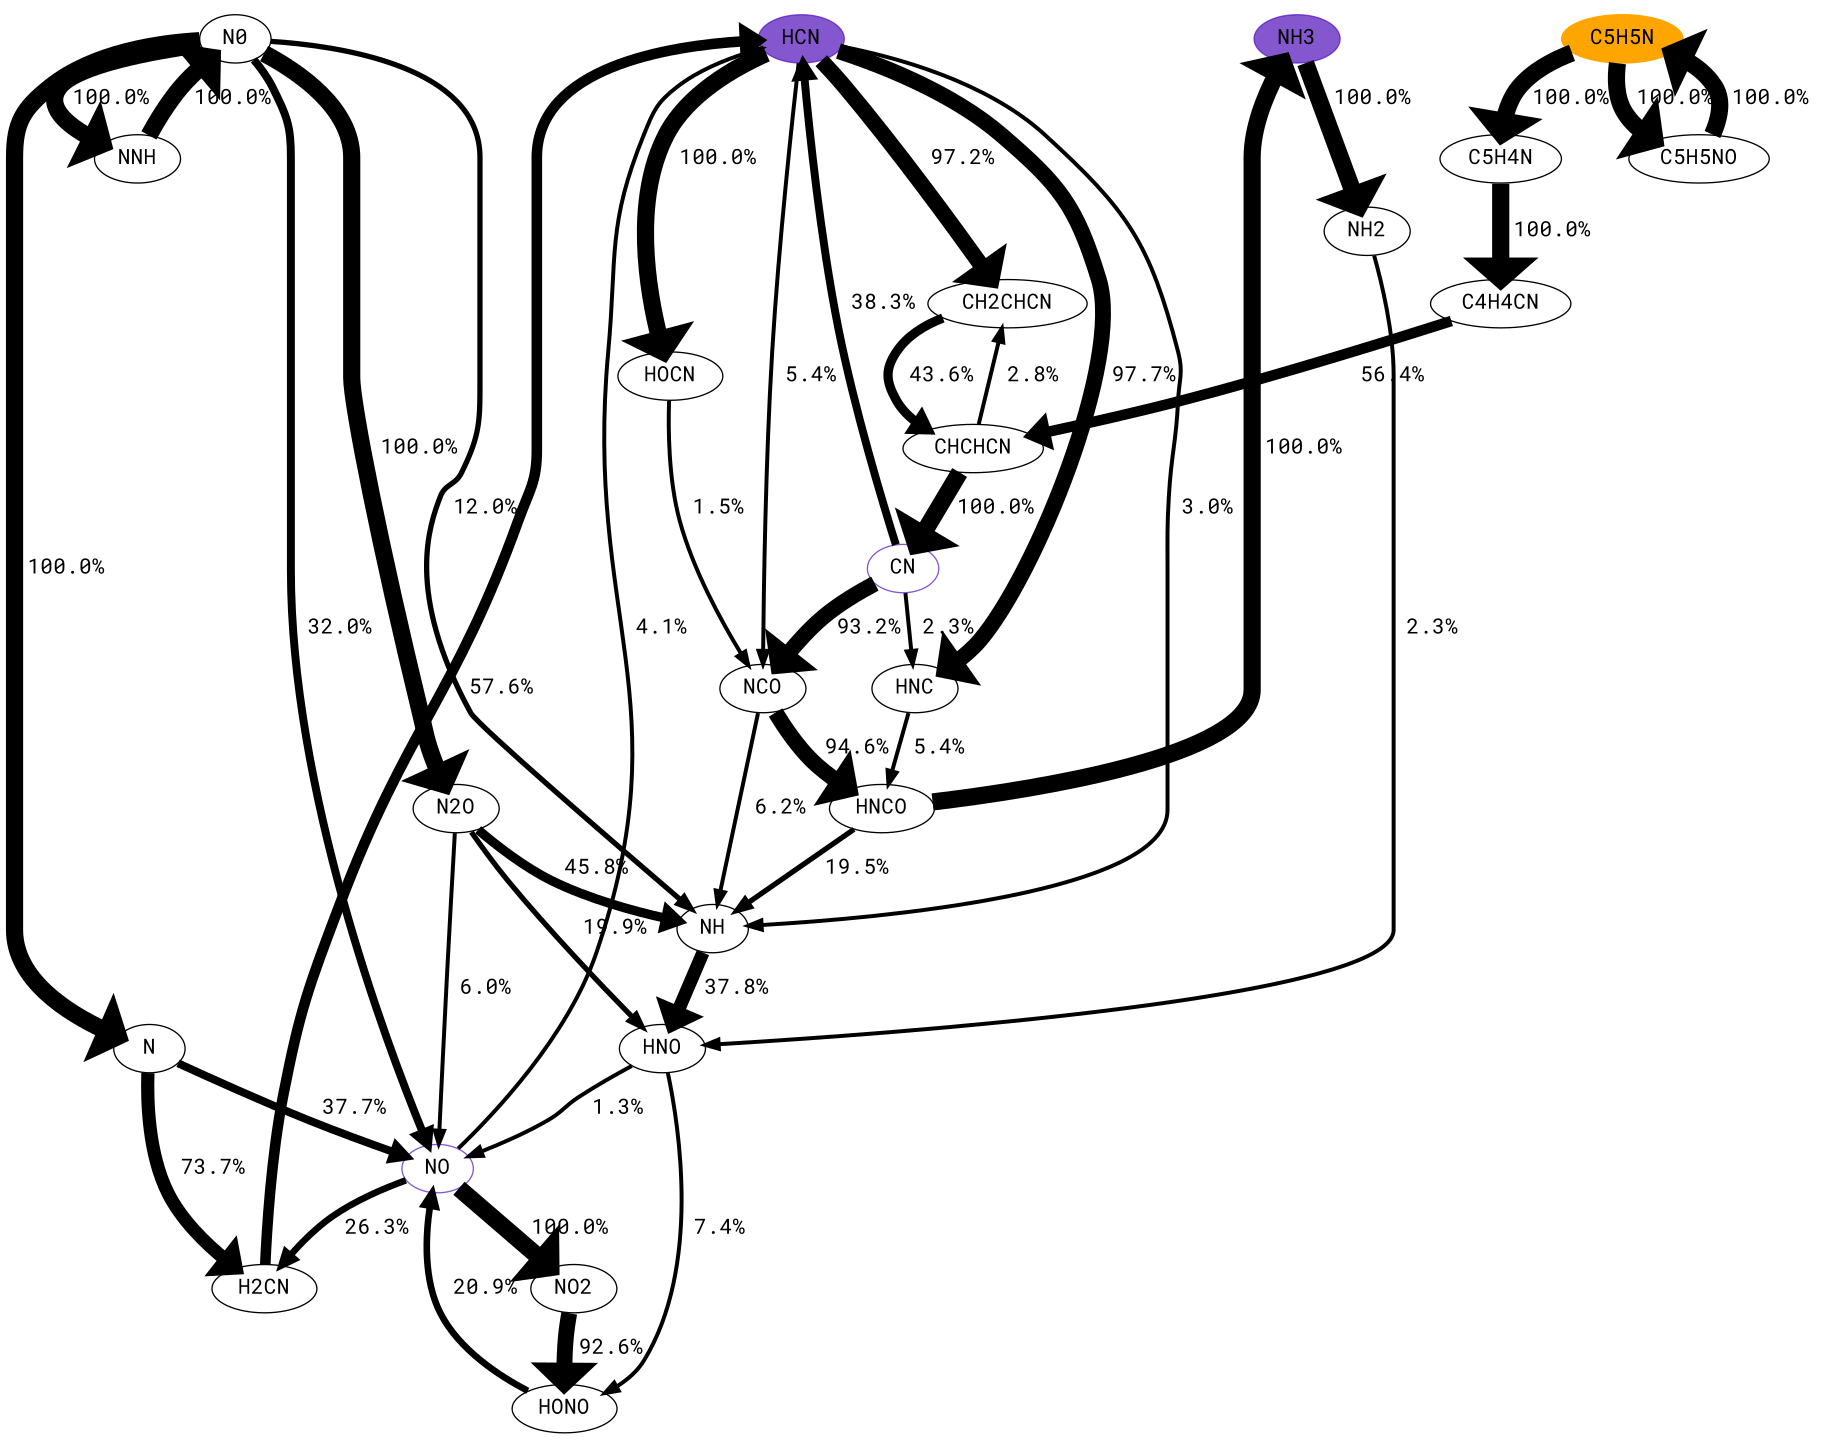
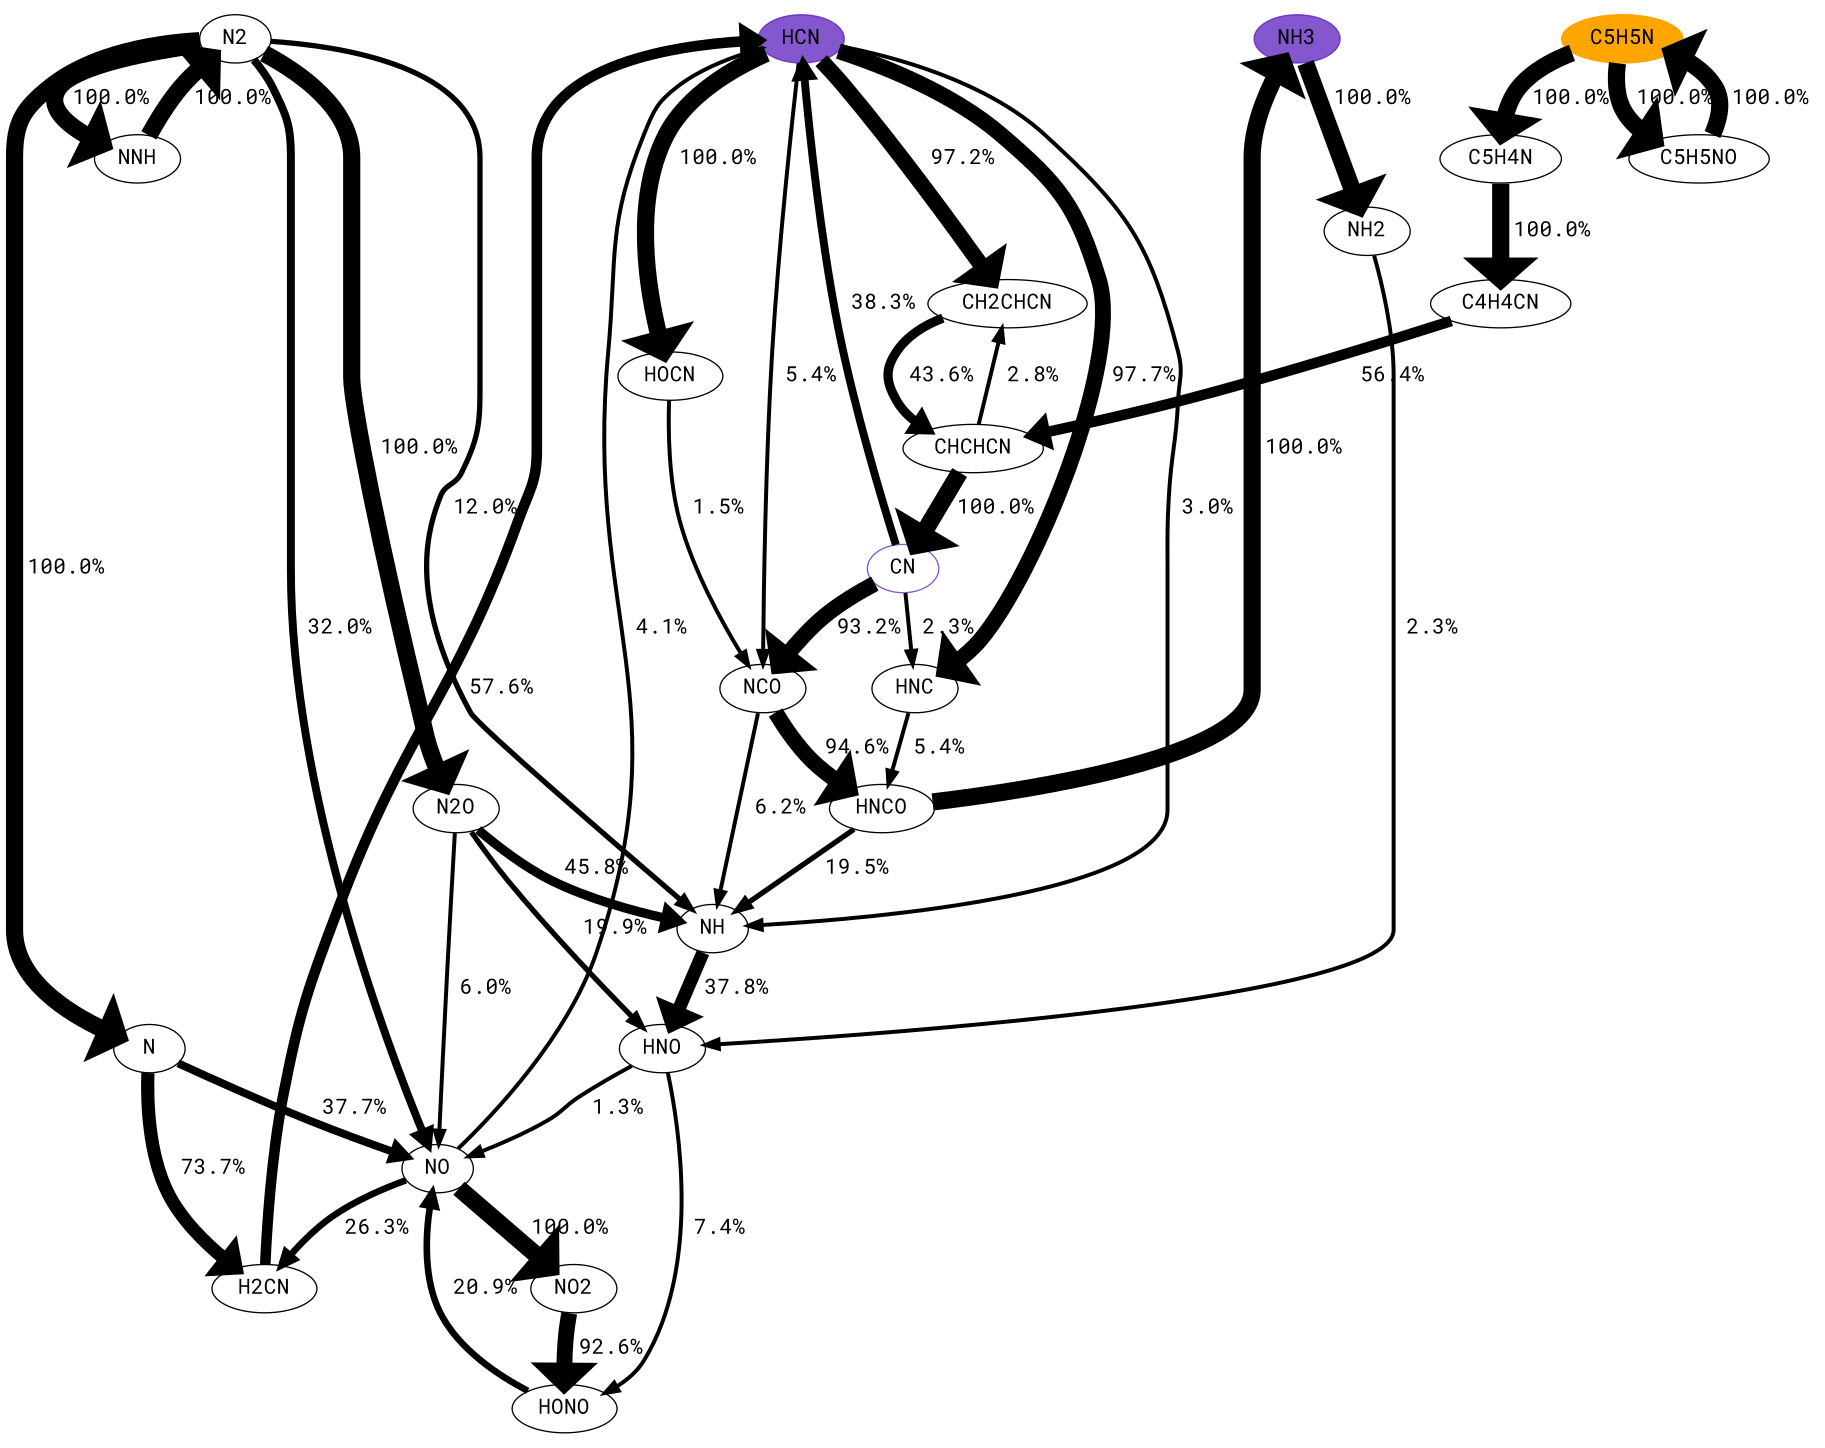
(235, 39) -> (235, 39)
(438, 1169) -> (438, 1169)
